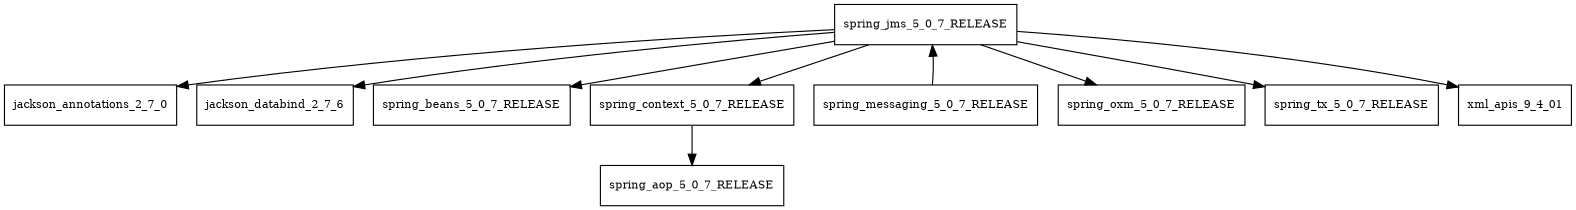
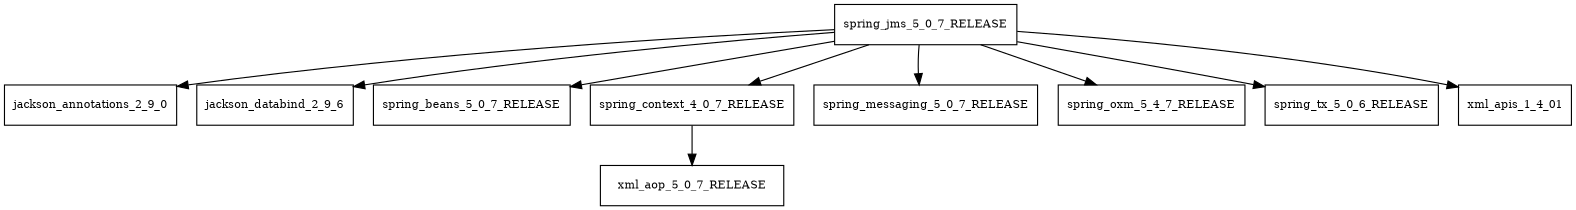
(933, 71) -> (918, 59)
(91, 105) -> (91, 105)
(275, 105) -> (275, 105)
(692, 105) -> (692, 105)
(1152, 105) -> (1152, 105)
(1352, 105) -> (1352, 105)
(1515, 105) -> (1515, 105)
(692, 186) -> (692, 186)
